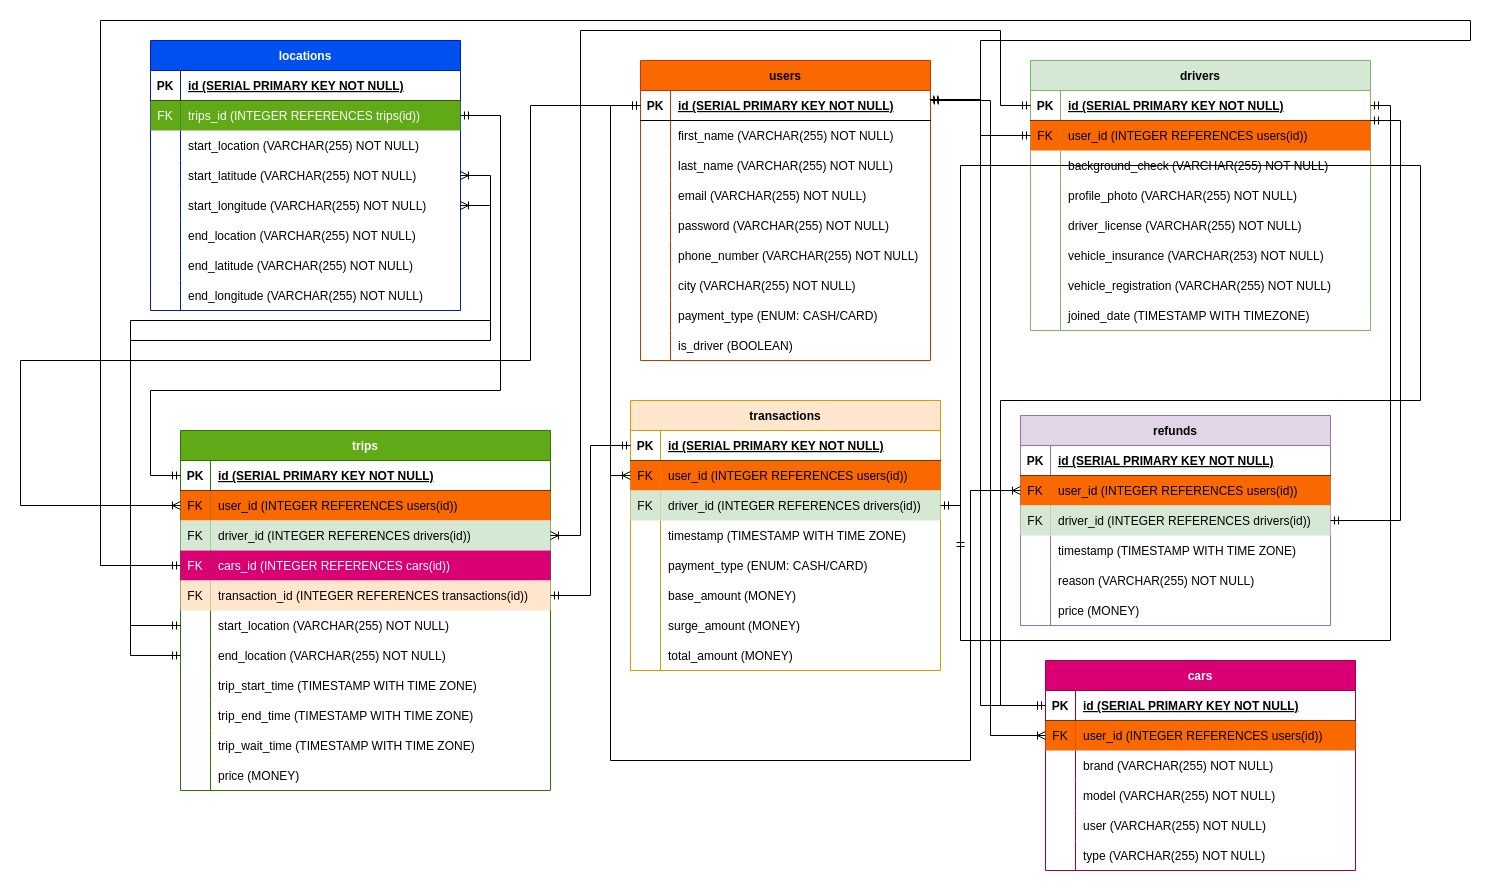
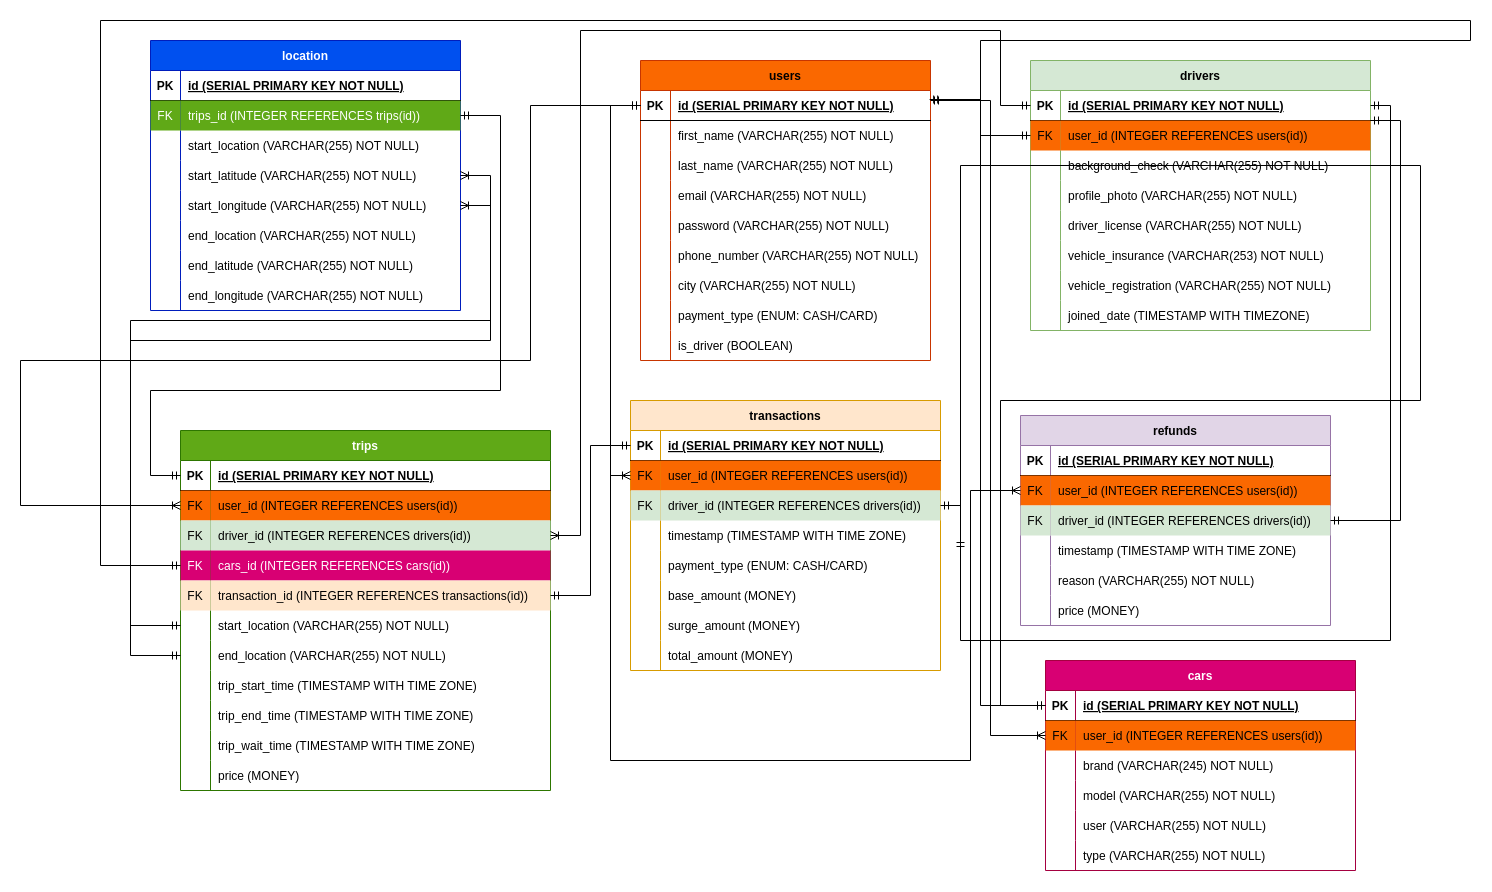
(305, 56) -> (305, 56)
(1176, 766) -> (1176, 766)
